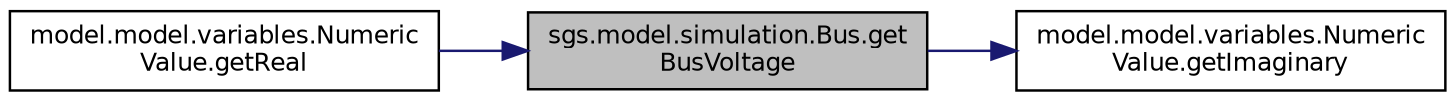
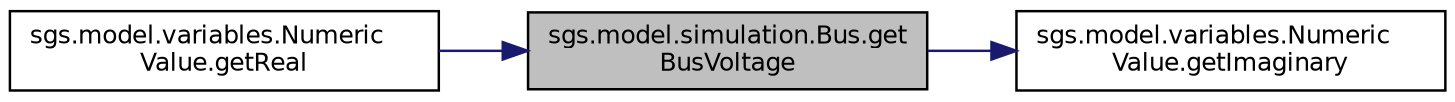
(224, 51) -> (224, 51)
(1231, 51) -> (1231, 51)
